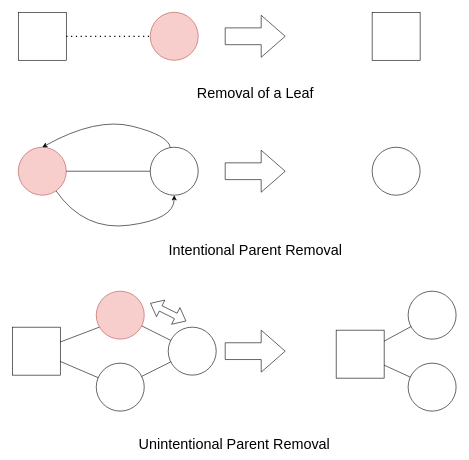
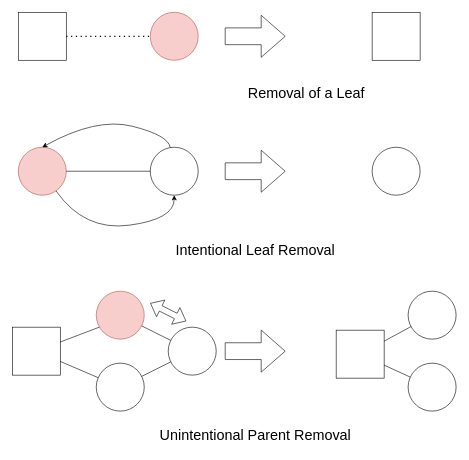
(255, 93) -> (306, 93)
(256, 251) -> (256, 251)
(234, 444) -> (255, 435)
